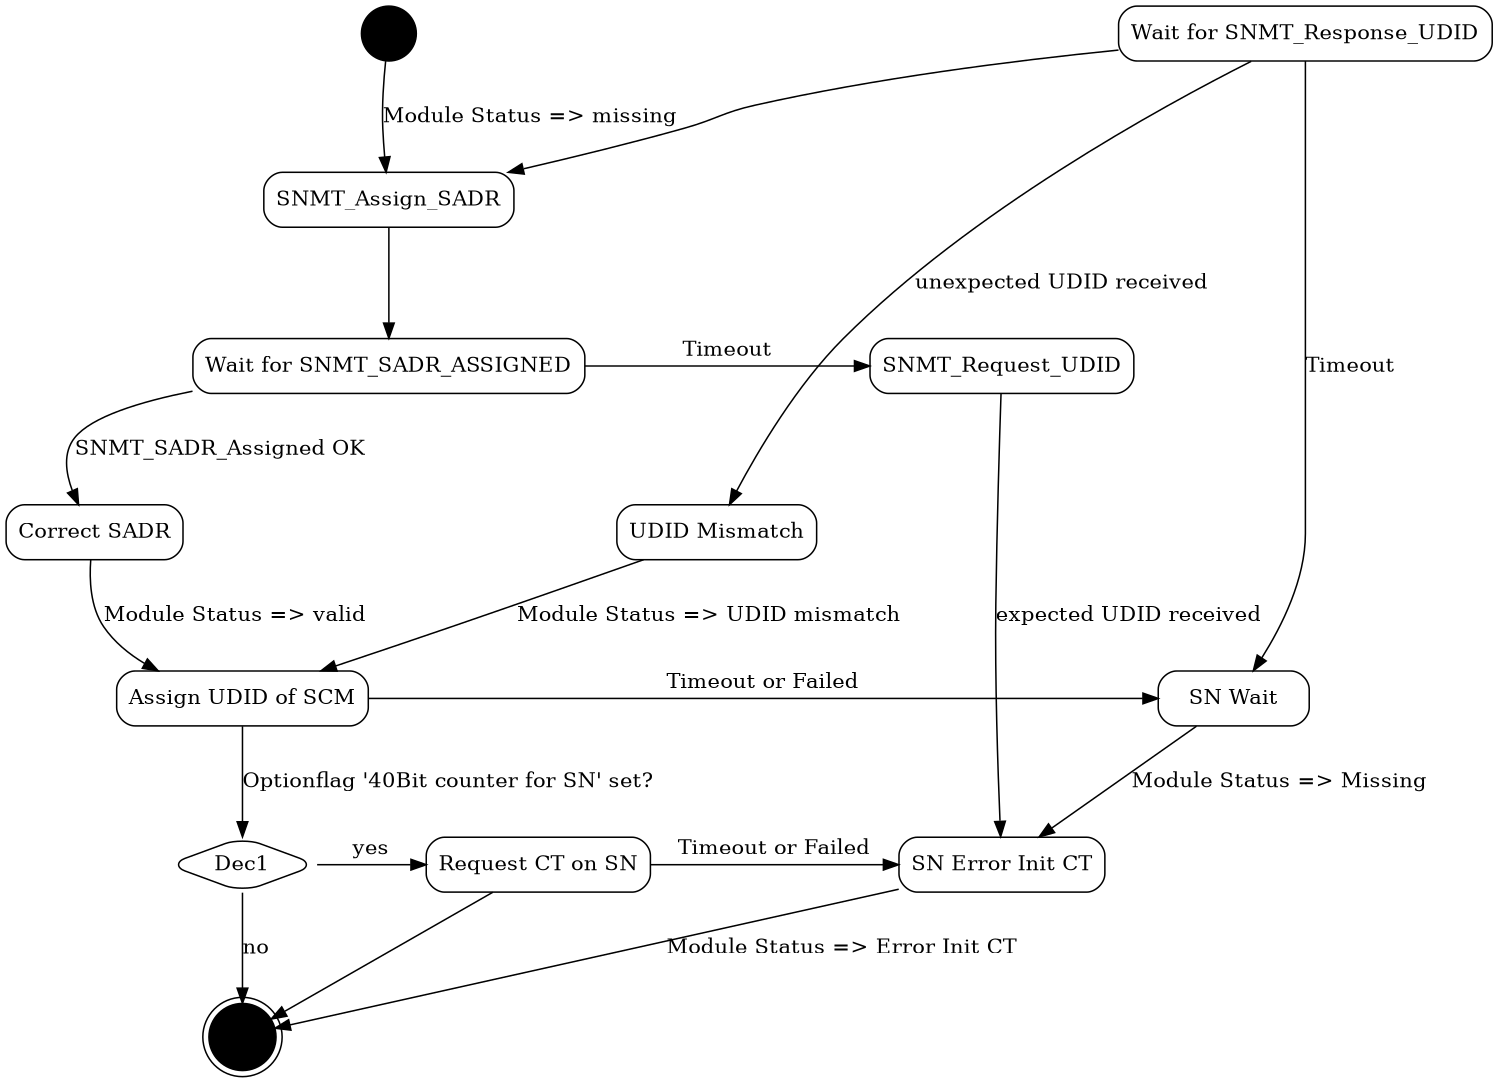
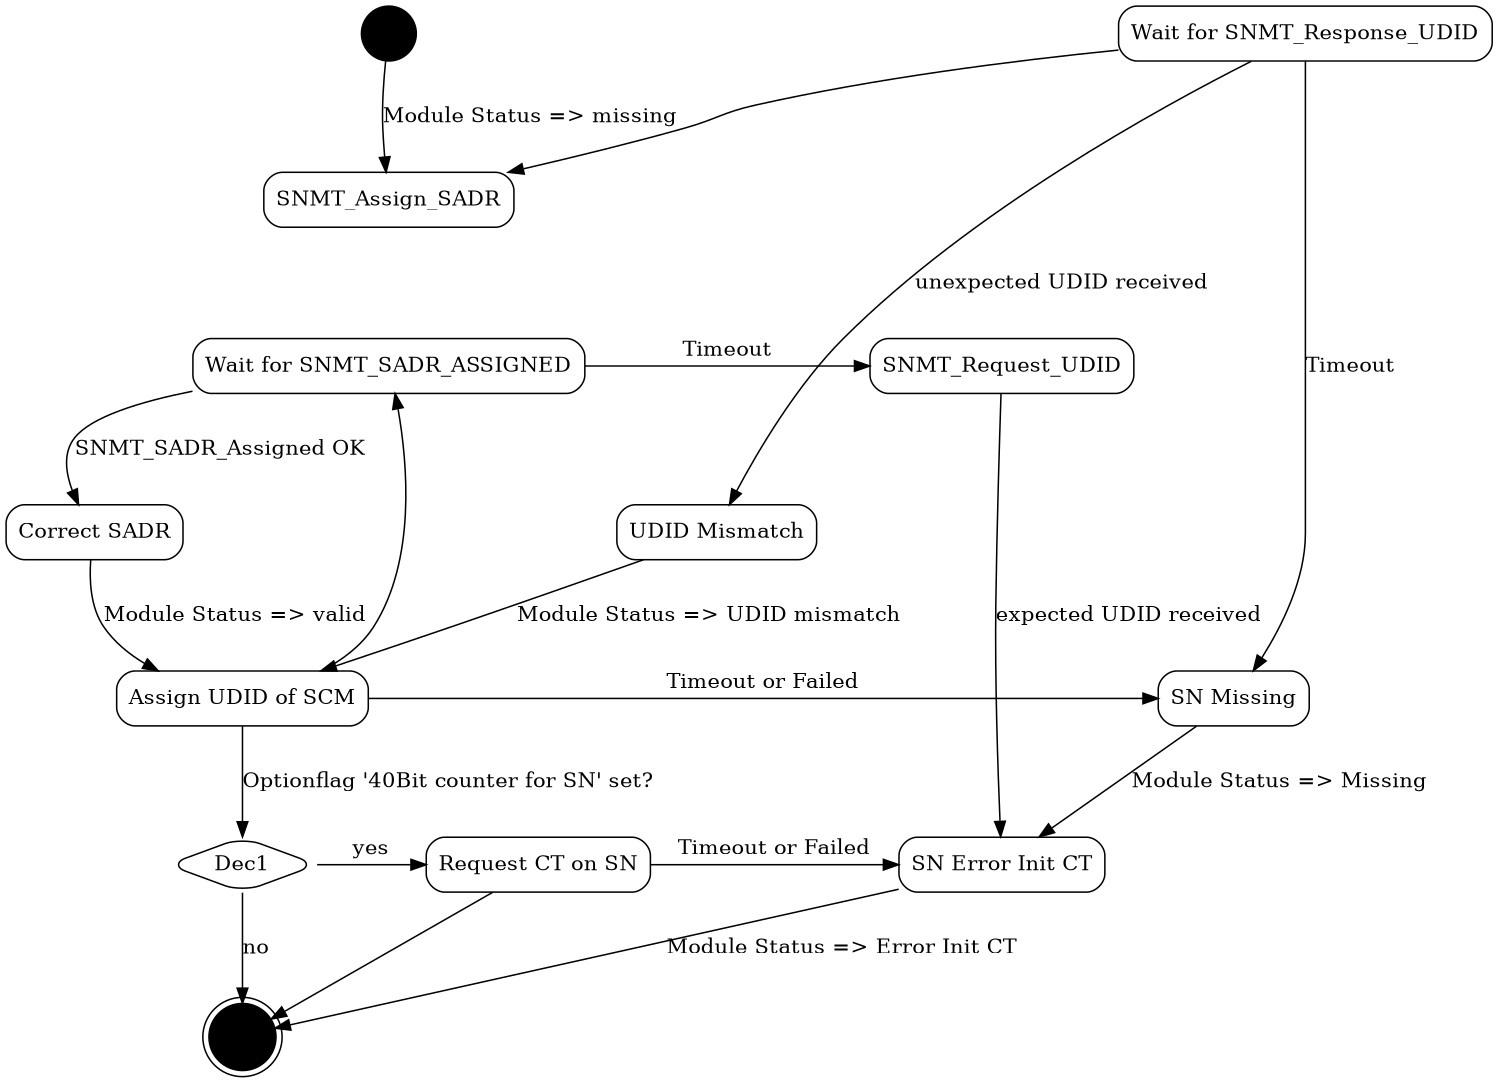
(389, 275) -> (400, 554)
(1234, 698) -> (1234, 698)
